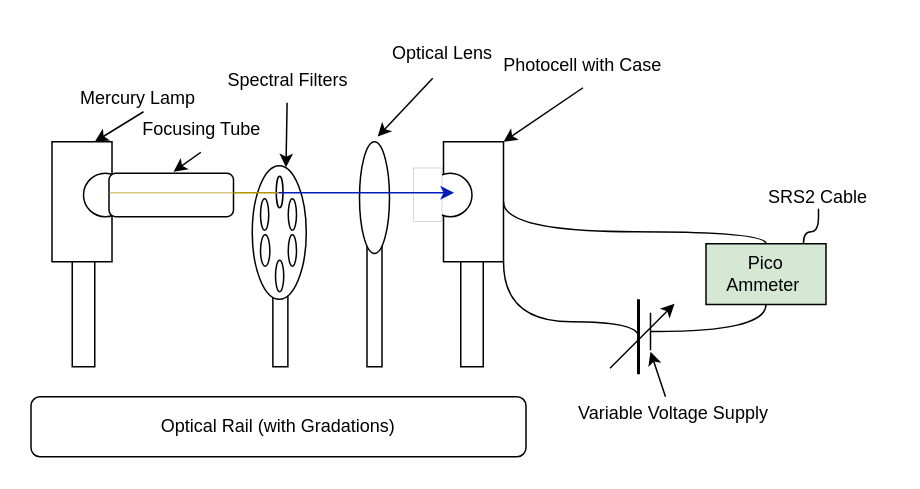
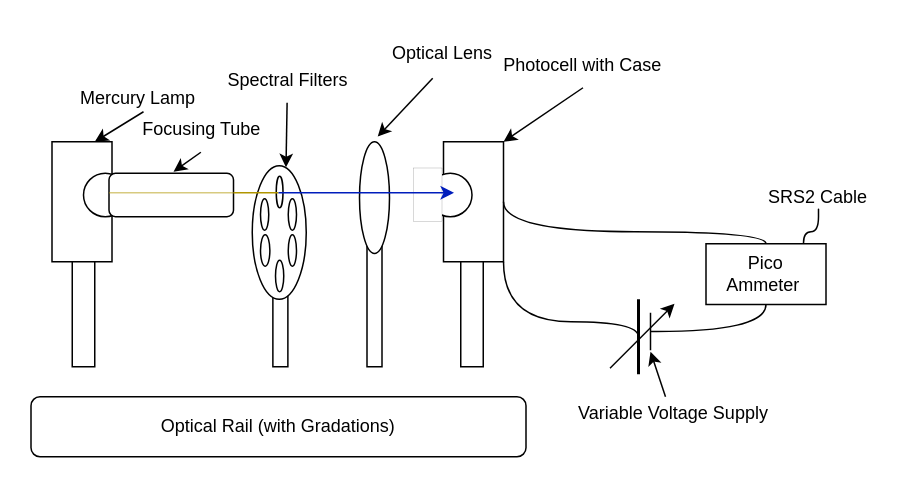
(766, 274) -> (766, 274)
